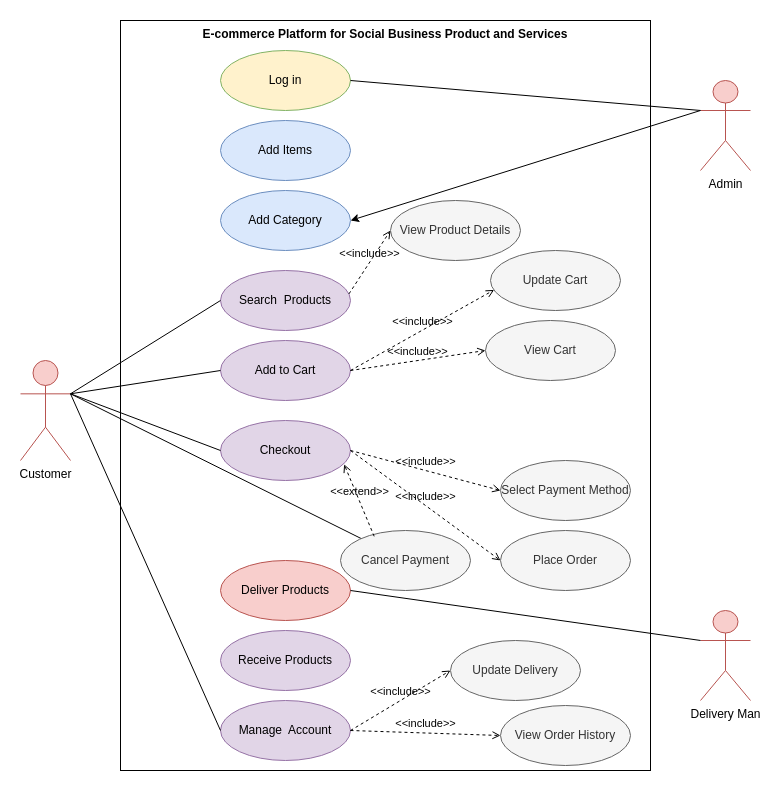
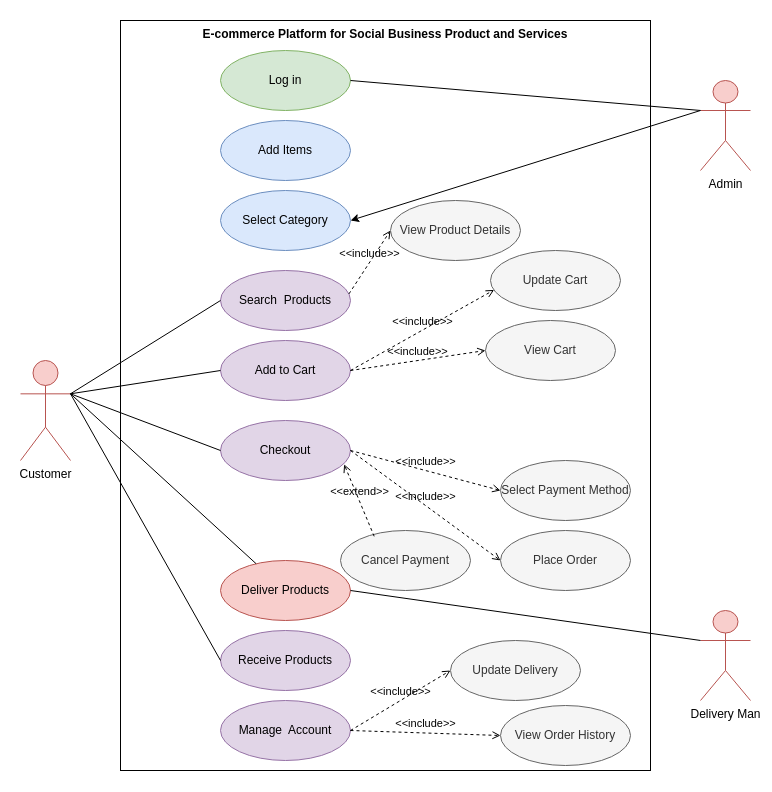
(286, 81) -> (286, 81)
(286, 221) -> (286, 221)
(219, 468) -> (148, 532)
(148, 568) -> (165, 480)
